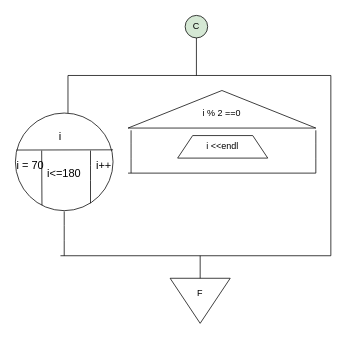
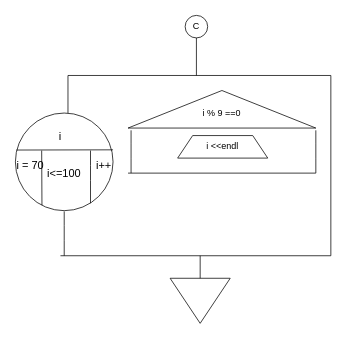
(196, 27) -> (196, 27)
(222, 113) -> (222, 113)
(64, 173) -> (64, 173)
(200, 293) -> none
